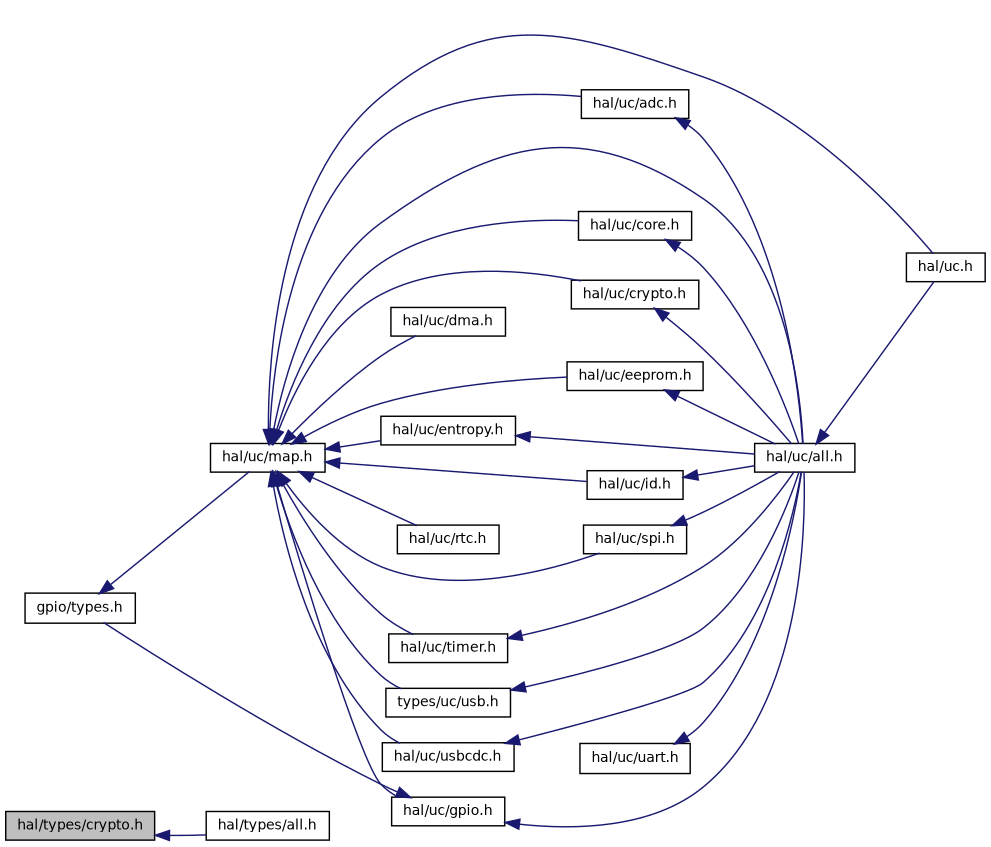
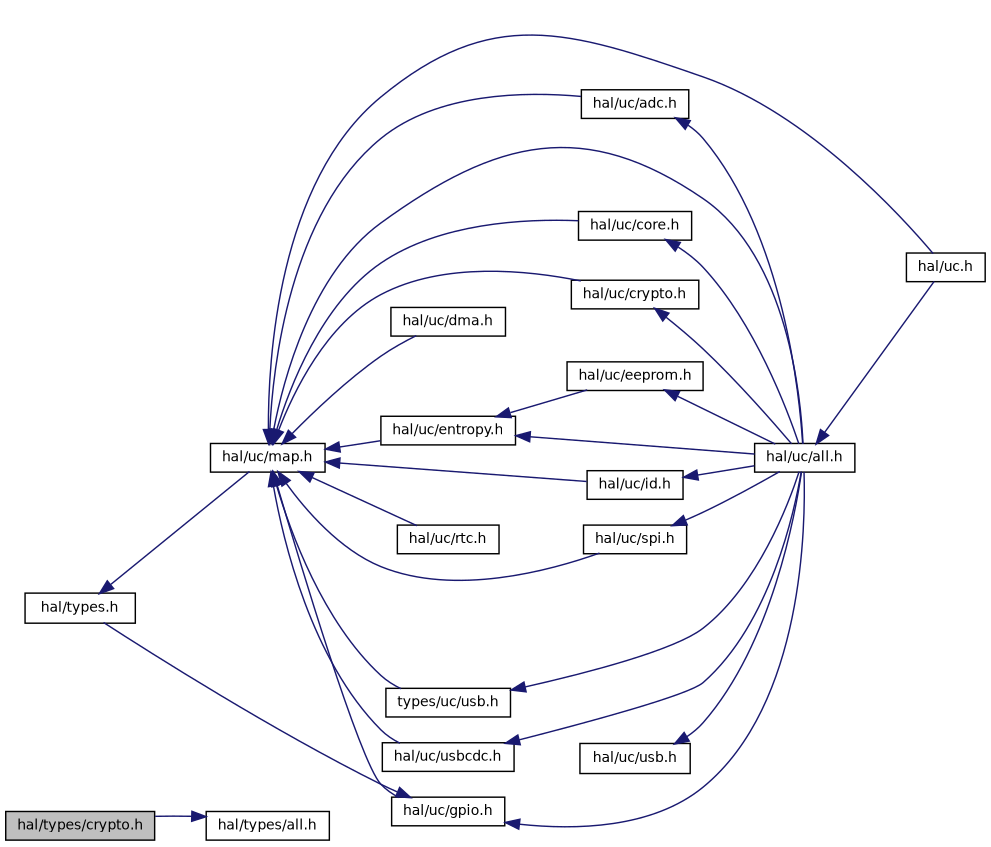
(432, 392) -> (549, 401)
(80, 608) -> (80, 608)
(448, 648) -> none
(635, 759) -> (635, 759)
(188, 835) -> (173, 816)
